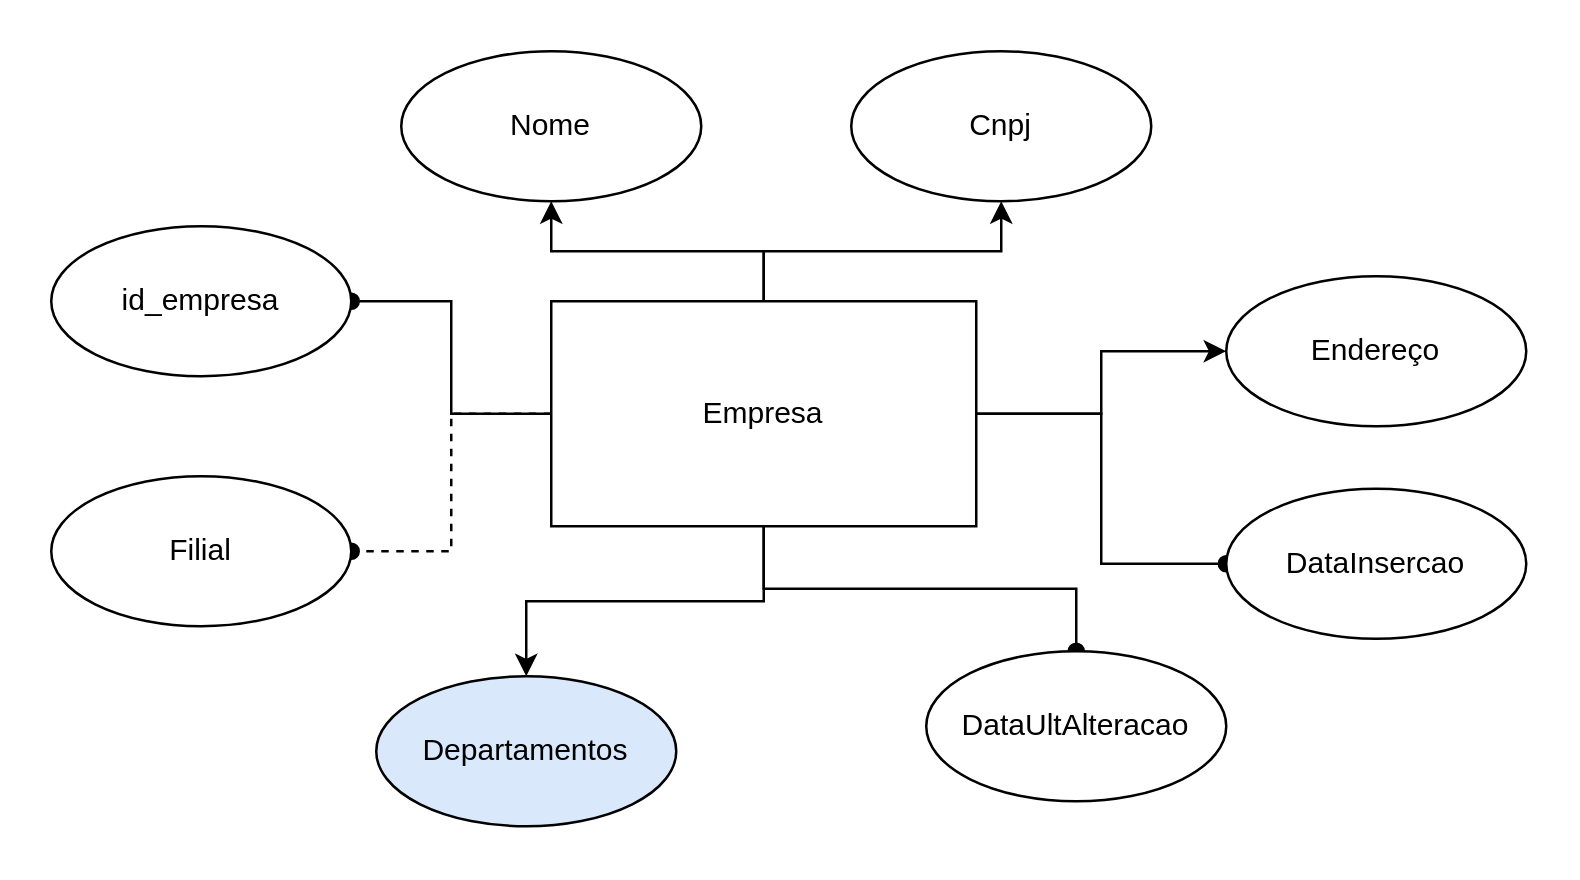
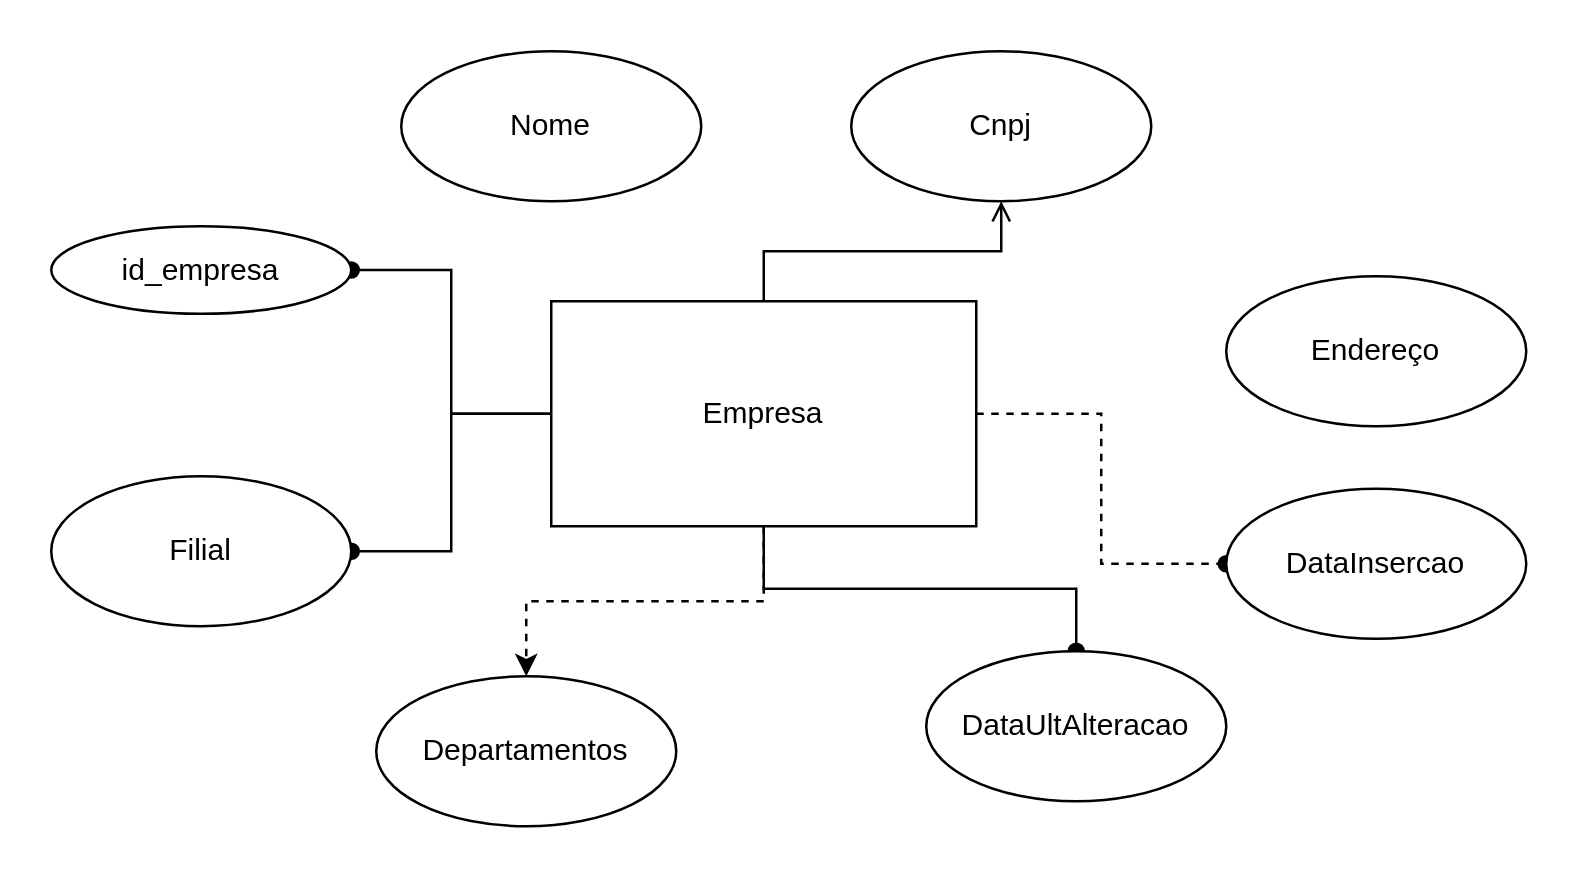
(1001, 219) -> (1001, 215)
(637, 251) -> none
(201, 301) -> (201, 270)
(1127, 351) -> none
(451, 530) -> (451, 530)
(1101, 549) -> (1101, 549)
(619, 601) -> (619, 601)
(526, 751) -> (526, 751)
